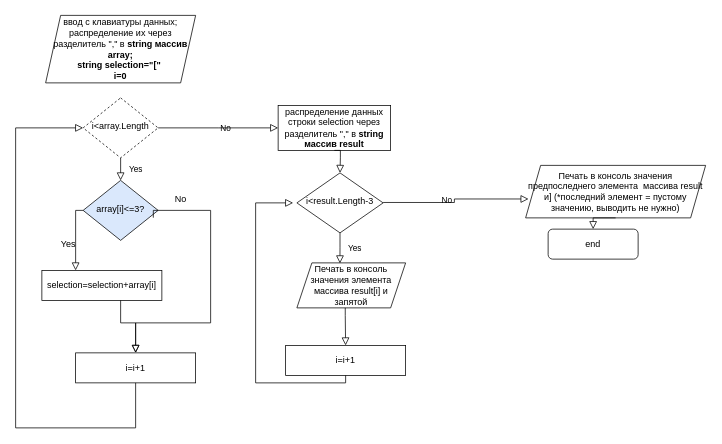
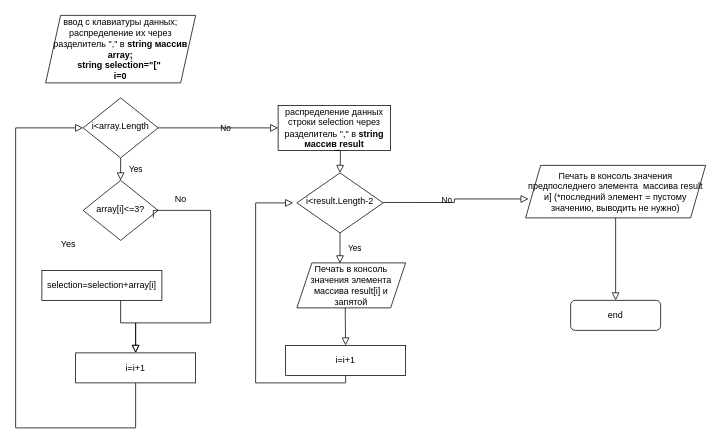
(120, 128) -> (120, 128)
(340, 201) -> (340, 201)
(120, 210) -> (120, 210)
(75, 233) -> none
(593, 244) -> (615, 315)
